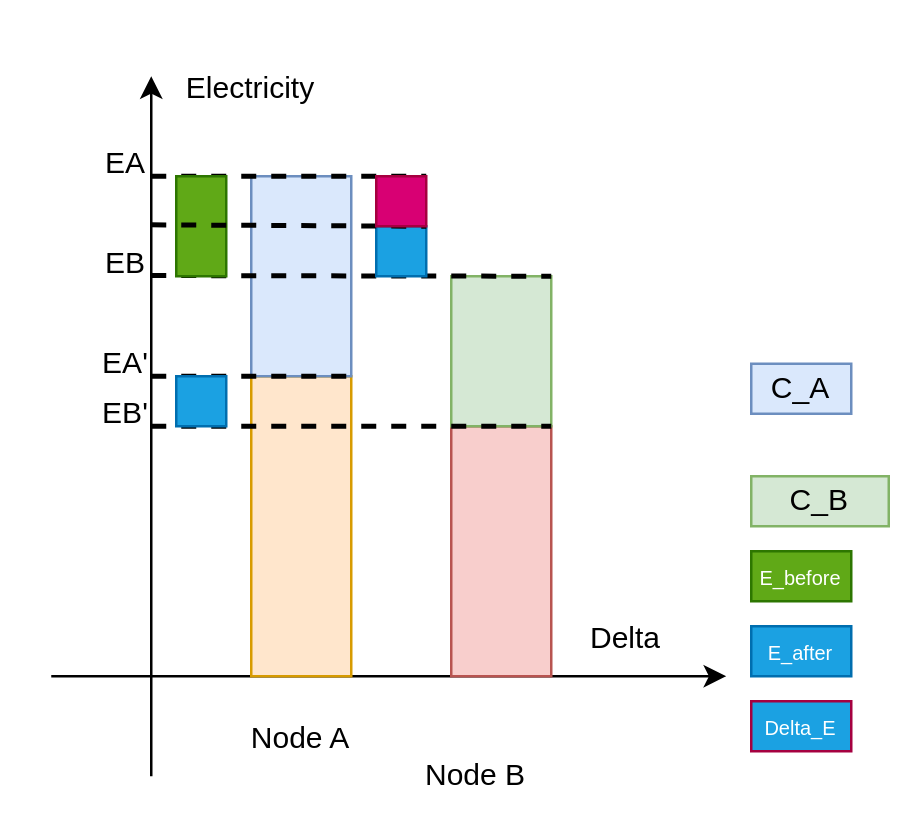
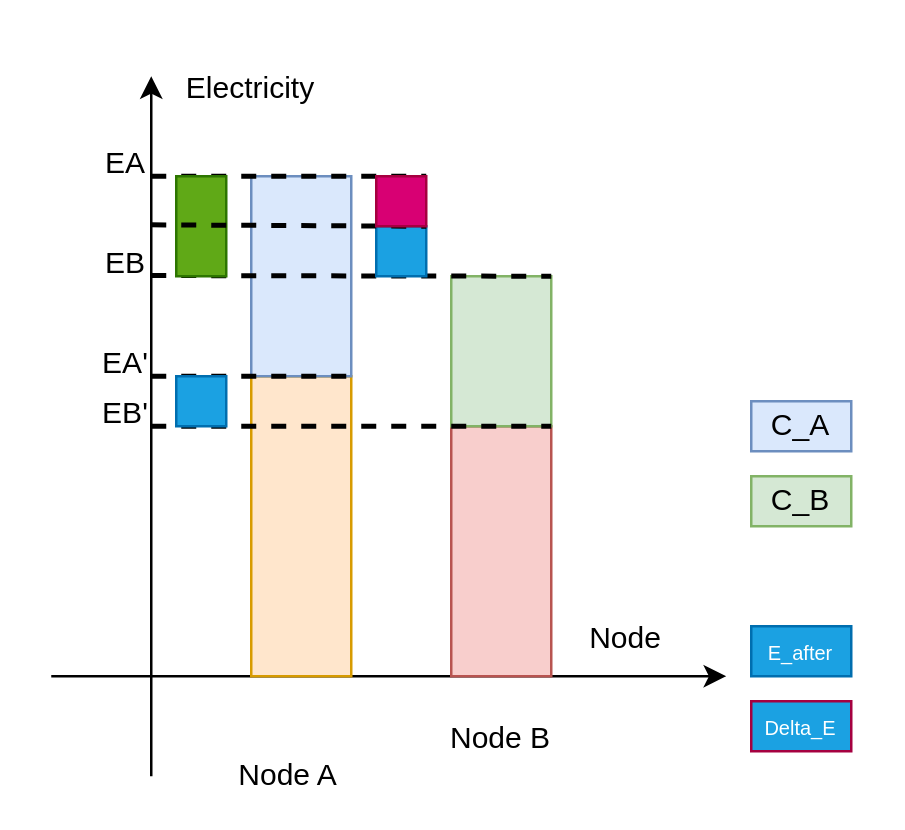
(801, 389) -> (801, 426)
(820, 501) -> (801, 501)
(801, 576) -> none
(626, 639) -> (626, 639)
(301, 739) -> (289, 776)
(476, 776) -> (501, 739)
